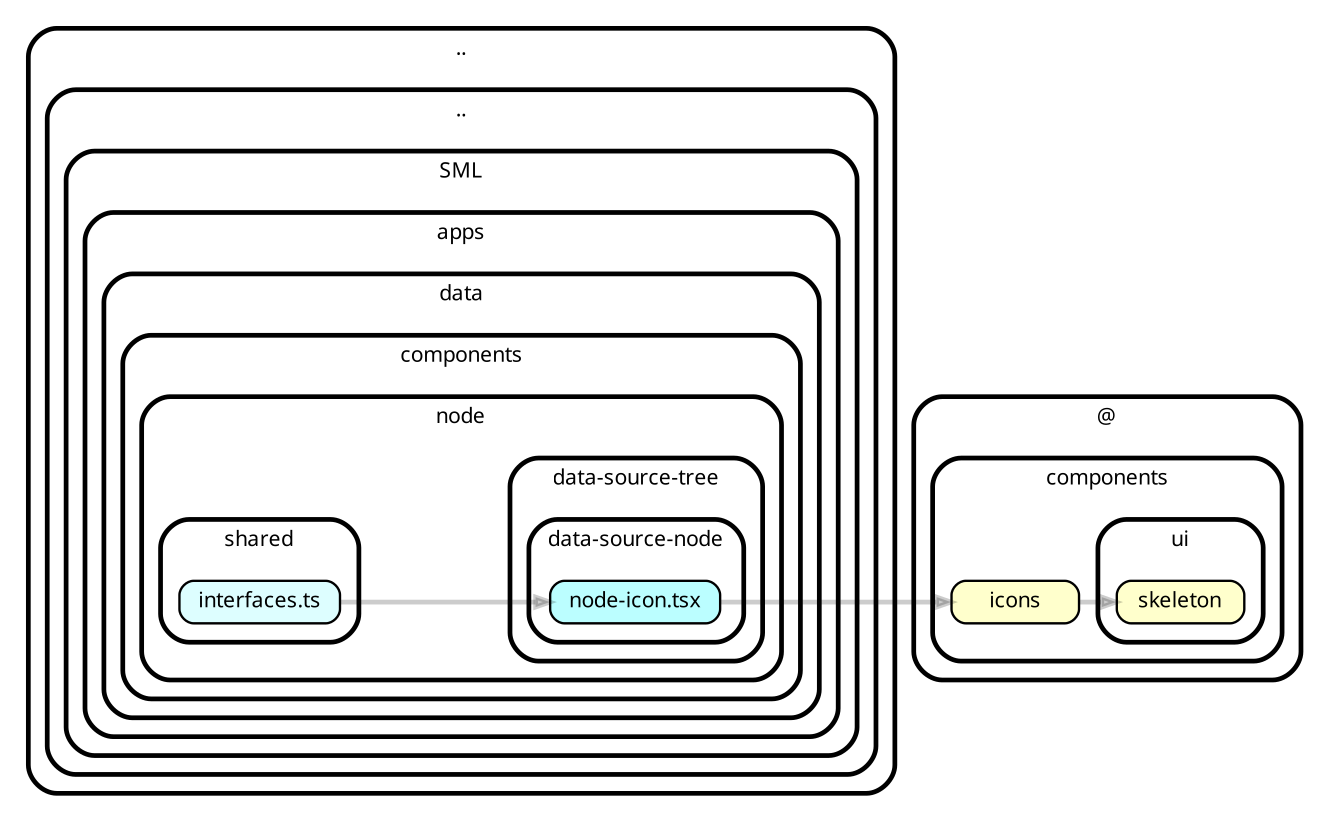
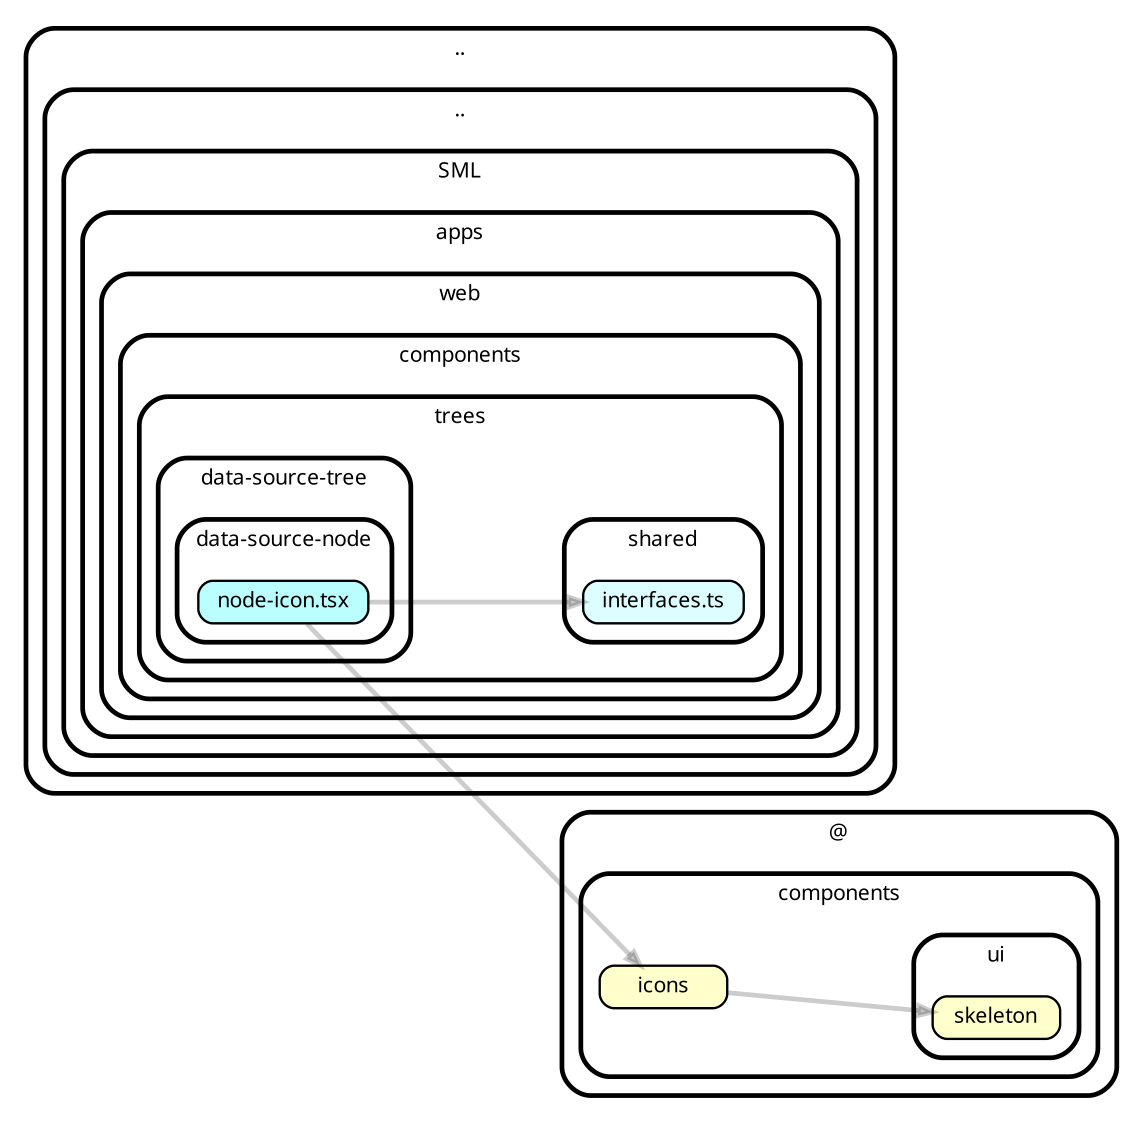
(462, 295) -> (460, 295)
(462, 418) -> (460, 418)
(438, 602) -> (469, 602)
